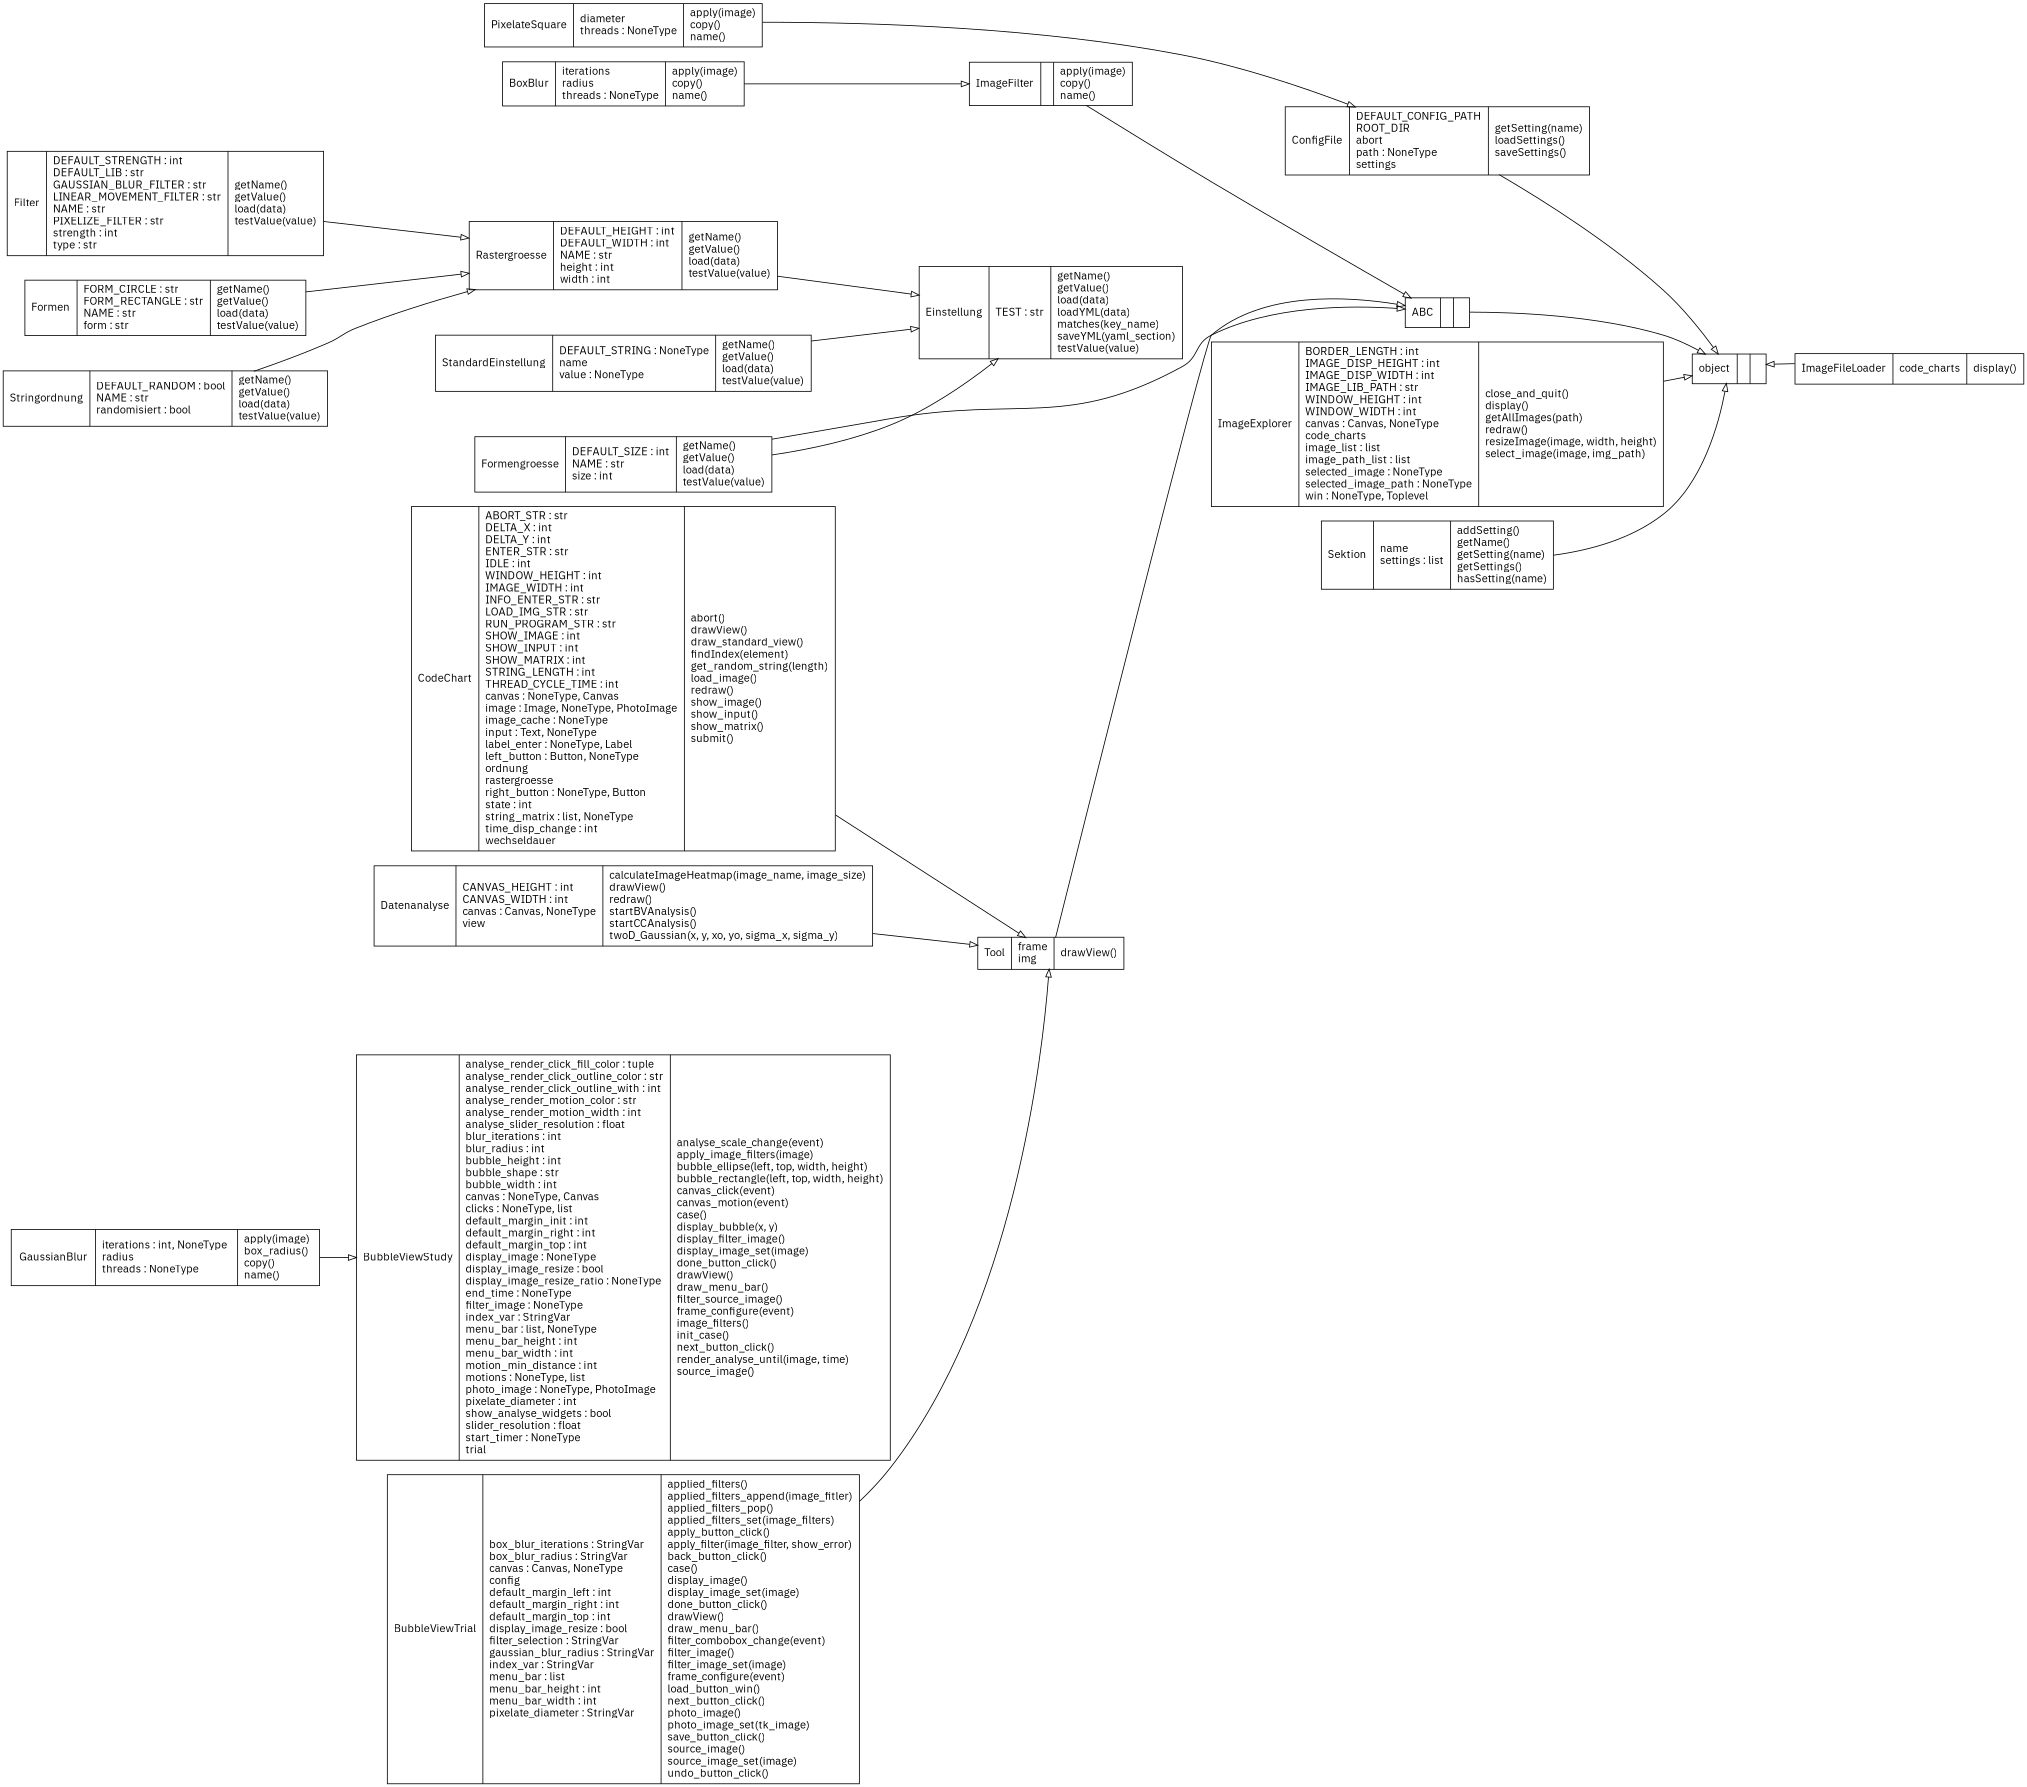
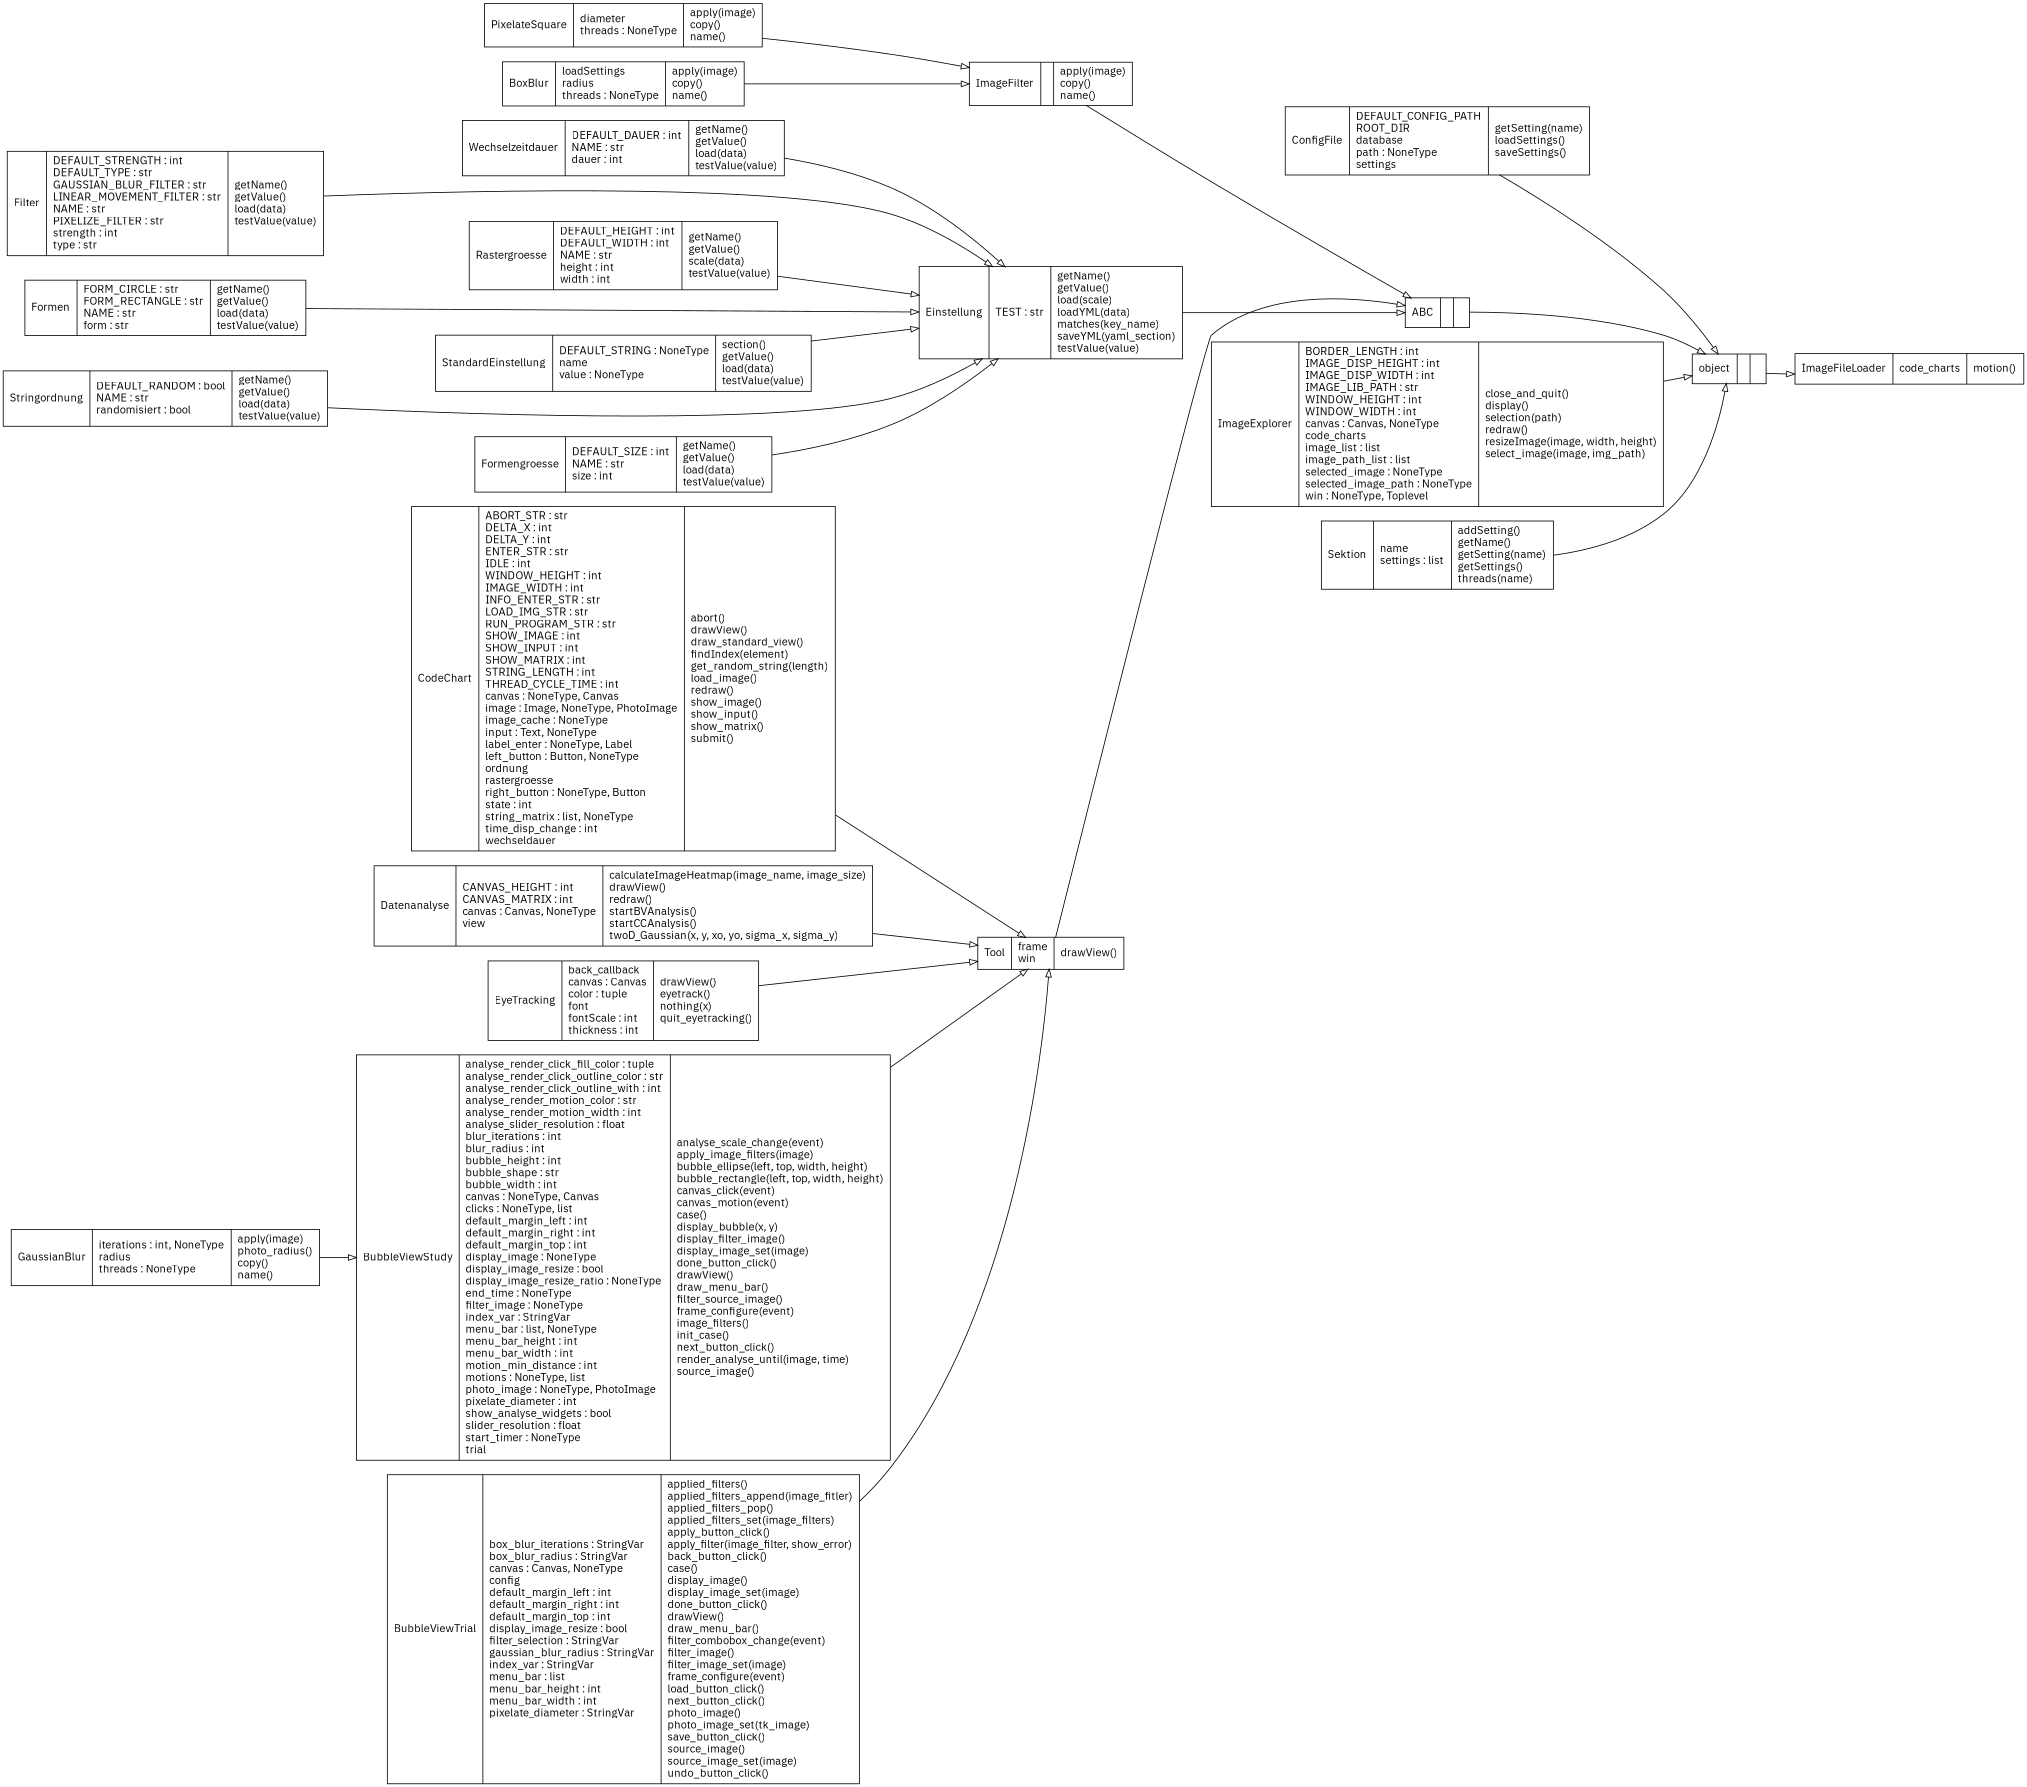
(1059, 37) -> (862, 50)
(586, 71) -> (594, 71)
(1370, 140) -> (1380, 140)
none -> (623, 148)
(99, 173) -> (103, 173)
(392, 229) -> (661, 192)
(714, 261) -> (716, 261)
(383, 283) -> (608, 310)
(1083, 300) -> (1085, 300)
(359, 327) -> (656, 416)
(749, 345) -> (744, 345)
(1784, 364) -> (1776, 374)
(1995, 368) -> (1995, 368)
(1096, 400) -> (1290, 313)
(1534, 418) -> (1524, 418)
(1502, 579) -> (1496, 579)
(516, 900) -> (518, 900)
(1028, 959) -> (1027, 959)
none -> (623, 1001)
none -> (956, 1021)
(527, 1221) -> (527, 1221)
(277, 1251) -> (275, 1251)
(714, 1689) -> (716, 1689)
